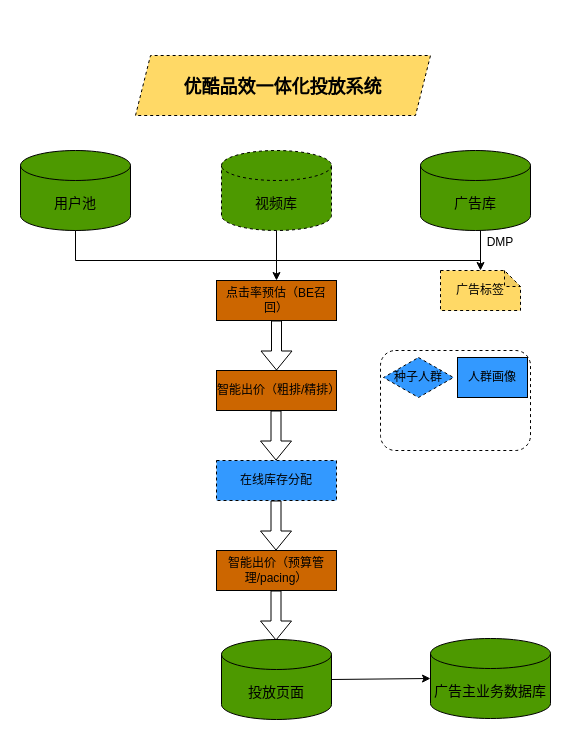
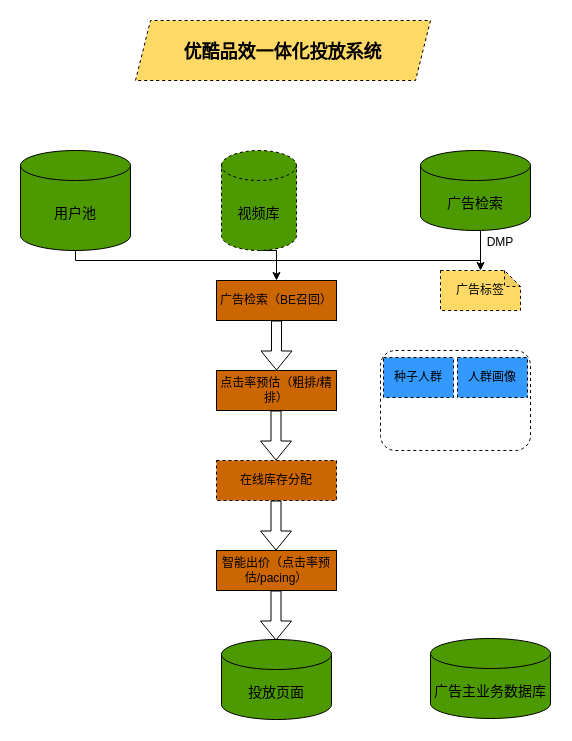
(283, 86) -> (283, 51)
(76, 191) -> (76, 201)
(277, 191) -> (259, 201)
(476, 204) -> (476, 204)
(277, 301) -> (277, 301)
(419, 378) -> (419, 378)
(493, 378) -> (493, 378)
(277, 391) -> (277, 391)
(277, 481) -> (277, 481)
(277, 571) -> (277, 571)
(378, 679) -> none
